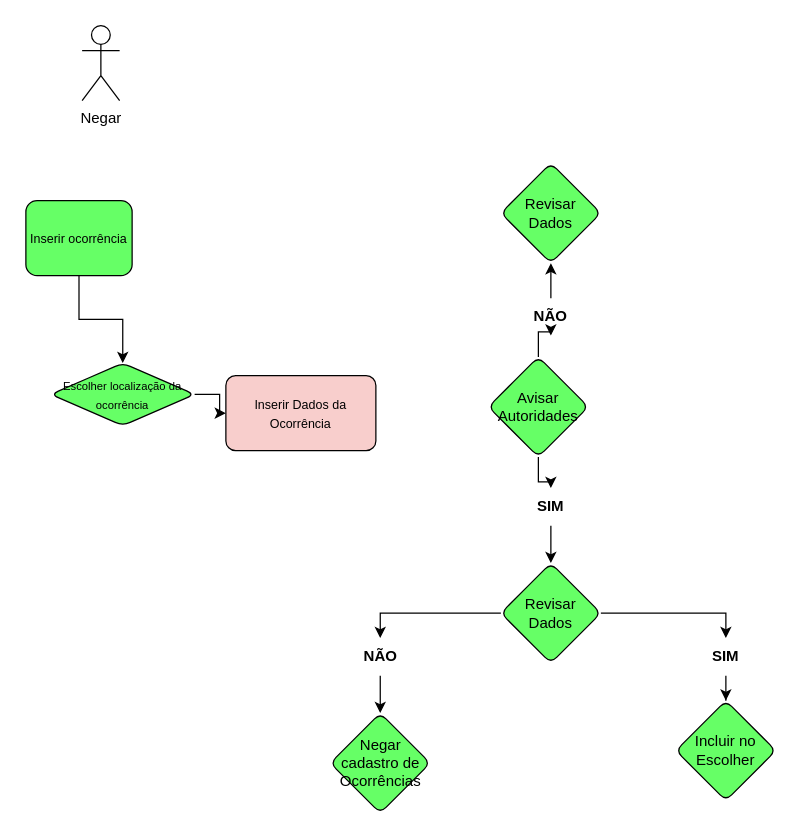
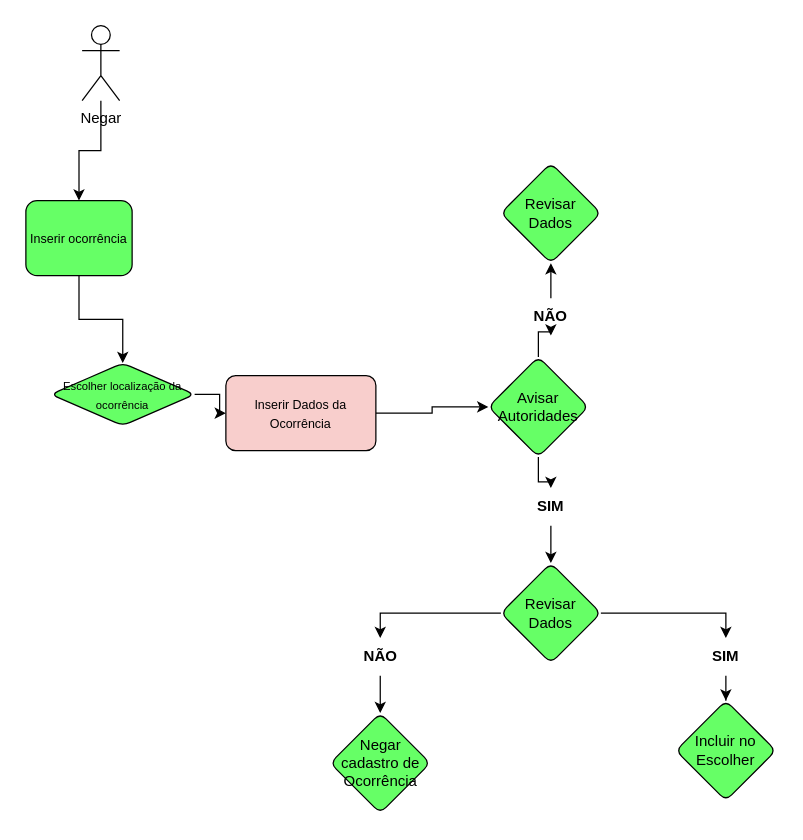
none -> (94, 151)
none -> (431, 413)
(381, 763) -> (381, 763)
